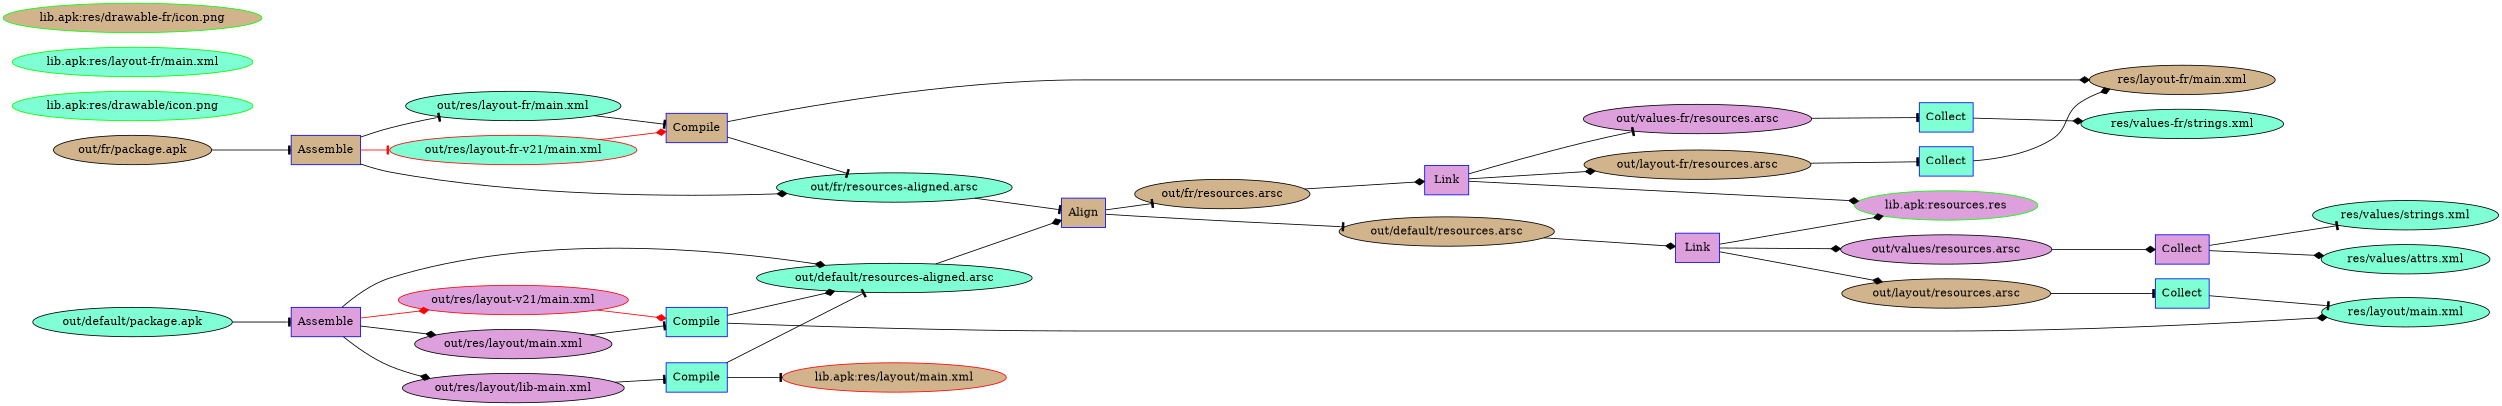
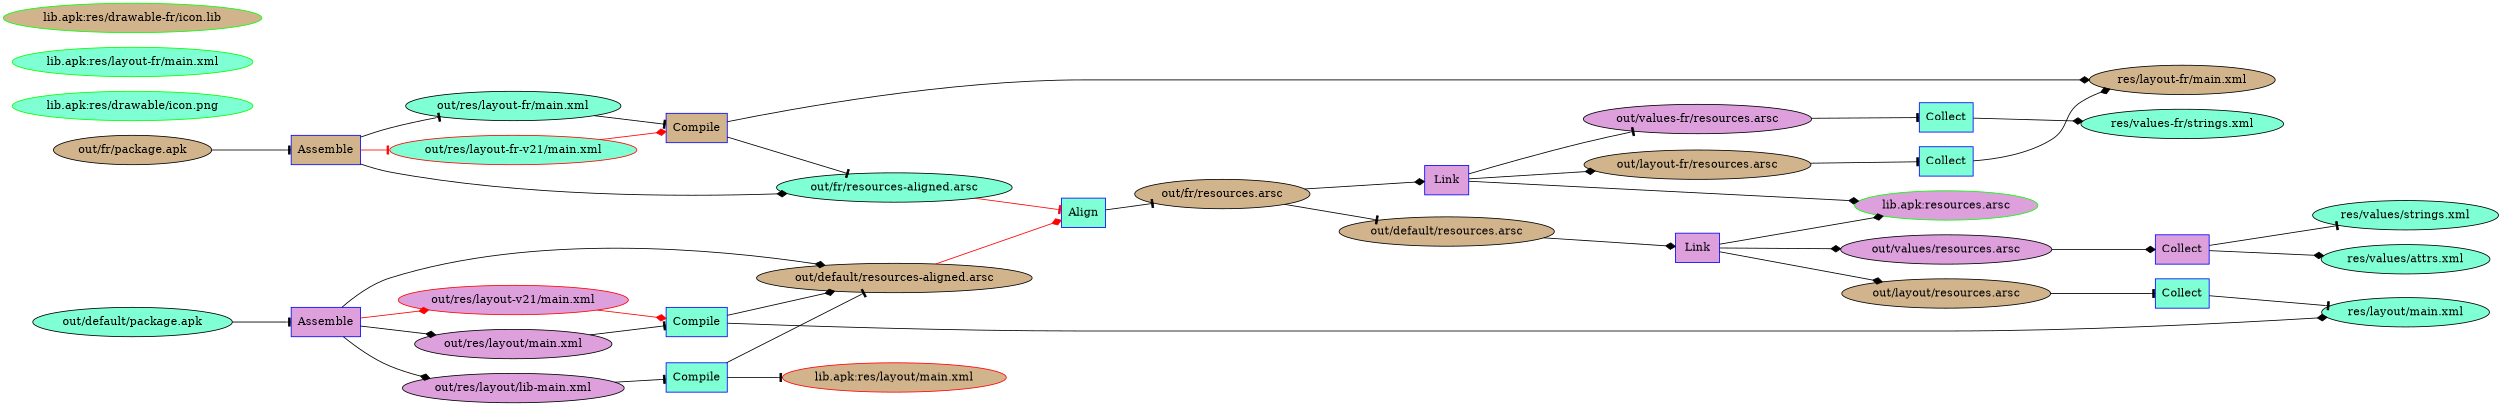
(133, 18) -> (133, 18)
(1016, 204) -> (1016, 204)
(1946, 205) -> (1946, 205)
(1084, 213) -> (1084, 213)
(1223, 221) -> (1329, 212)
(994, 244) -> (994, 244)
(894, 278) -> (894, 278)
